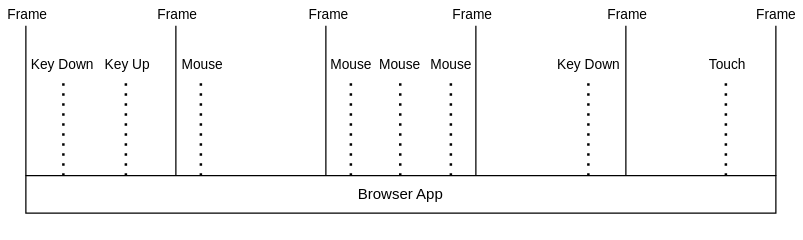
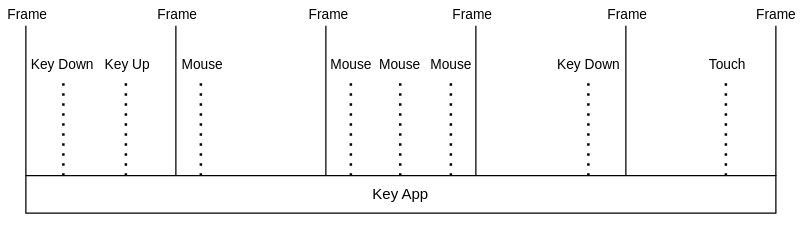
(401, 194) -> (401, 194)
